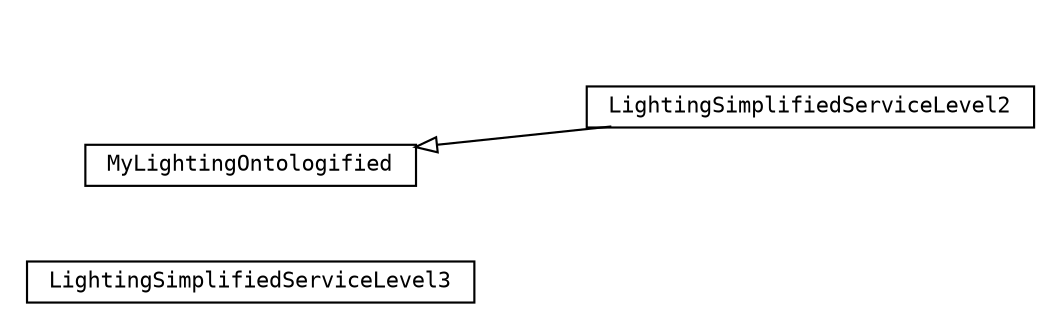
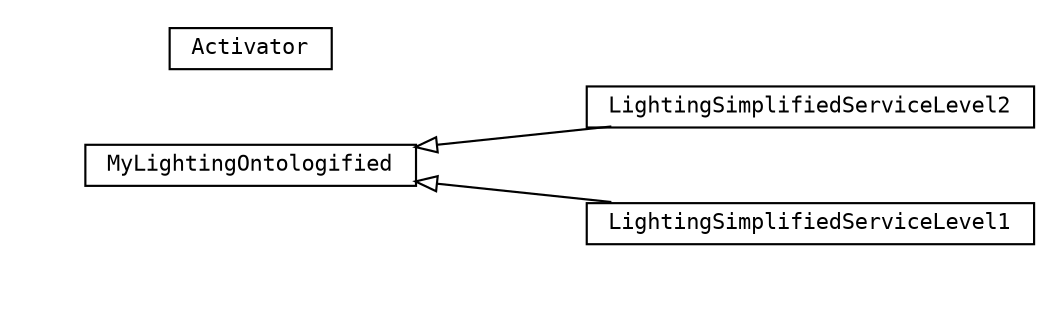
none -> (250, 48)
none -> (809, 223)
(250, 281) -> none
